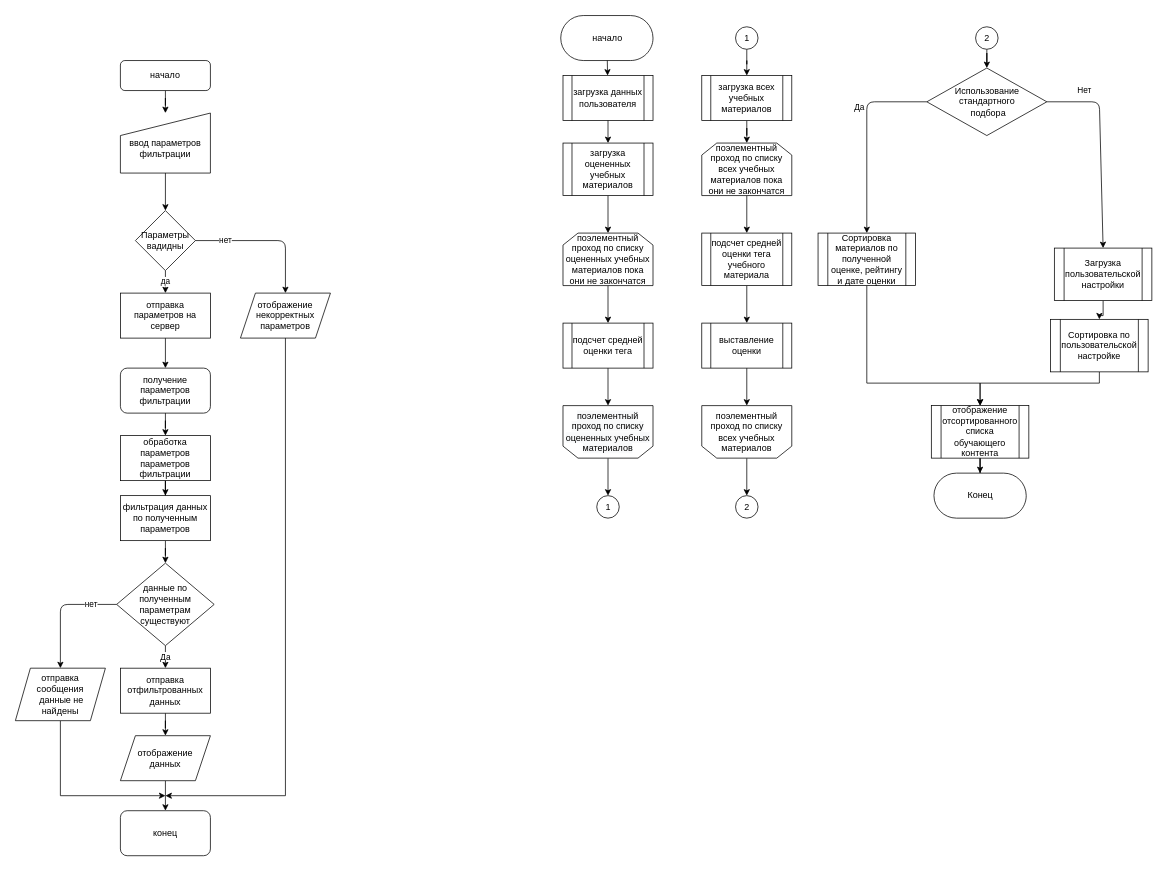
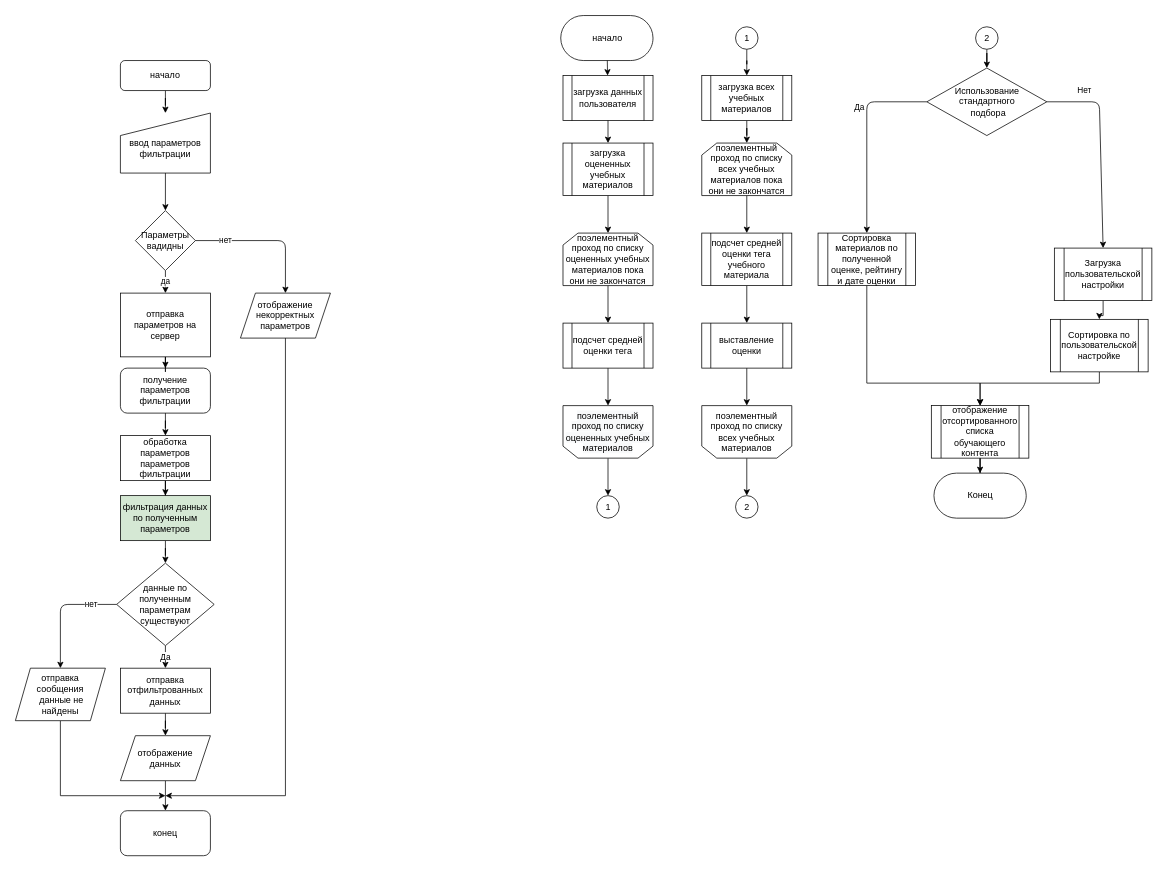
(165, 315) -> (165, 325)
(165, 518) -> (165, 518)
